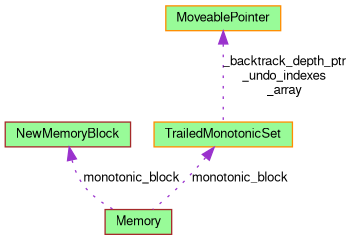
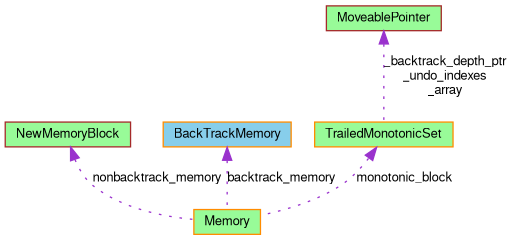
(223, 18) -> (384, 18)
none -> (227, 134)
(132, 178) -> (157, 178)
(138, 222) -> (227, 222)
